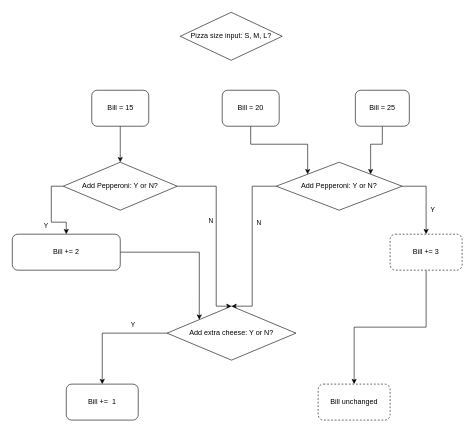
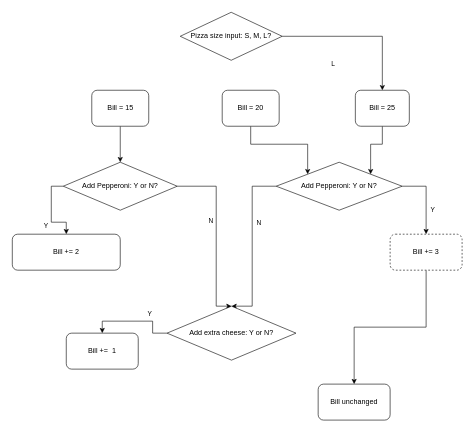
none -> (381, 36)
(199, 314) -> none
(102, 402) -> (102, 351)
(354, 402) -> (354, 402)
